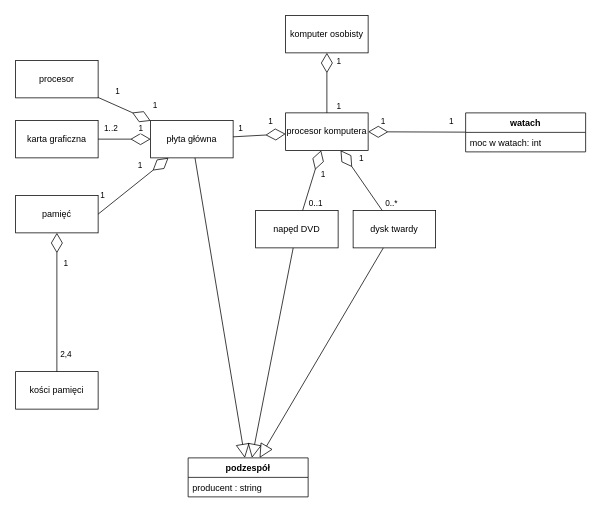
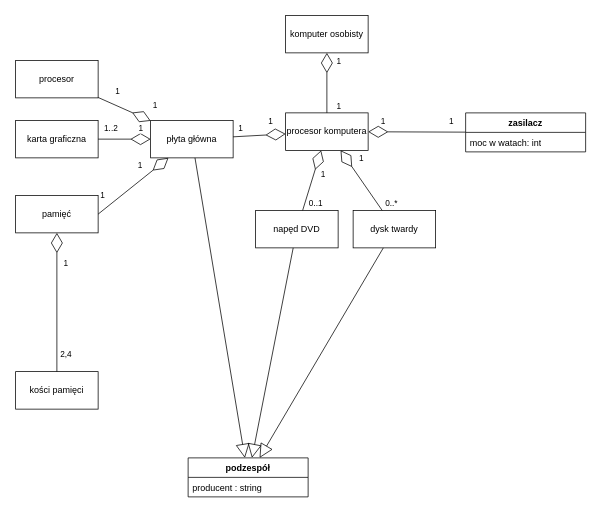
(525, 124) -> (525, 124)
